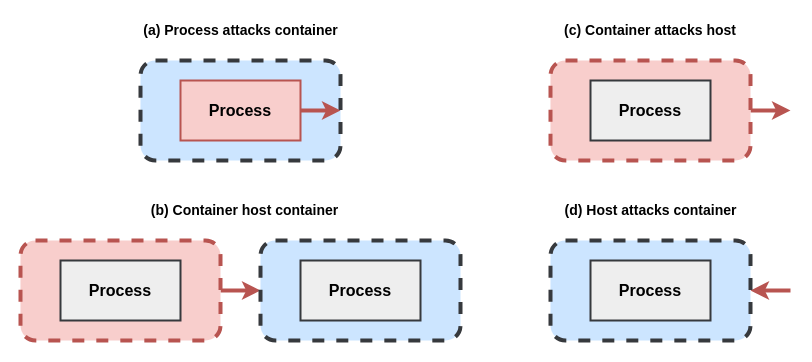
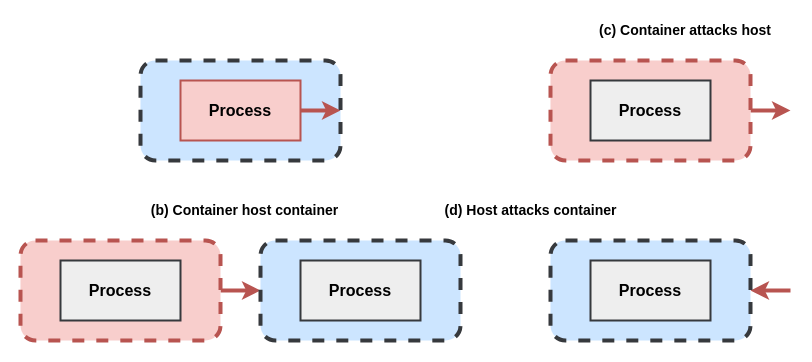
(241, 31) -> none
(651, 31) -> (686, 31)
(651, 211) -> (531, 211)
